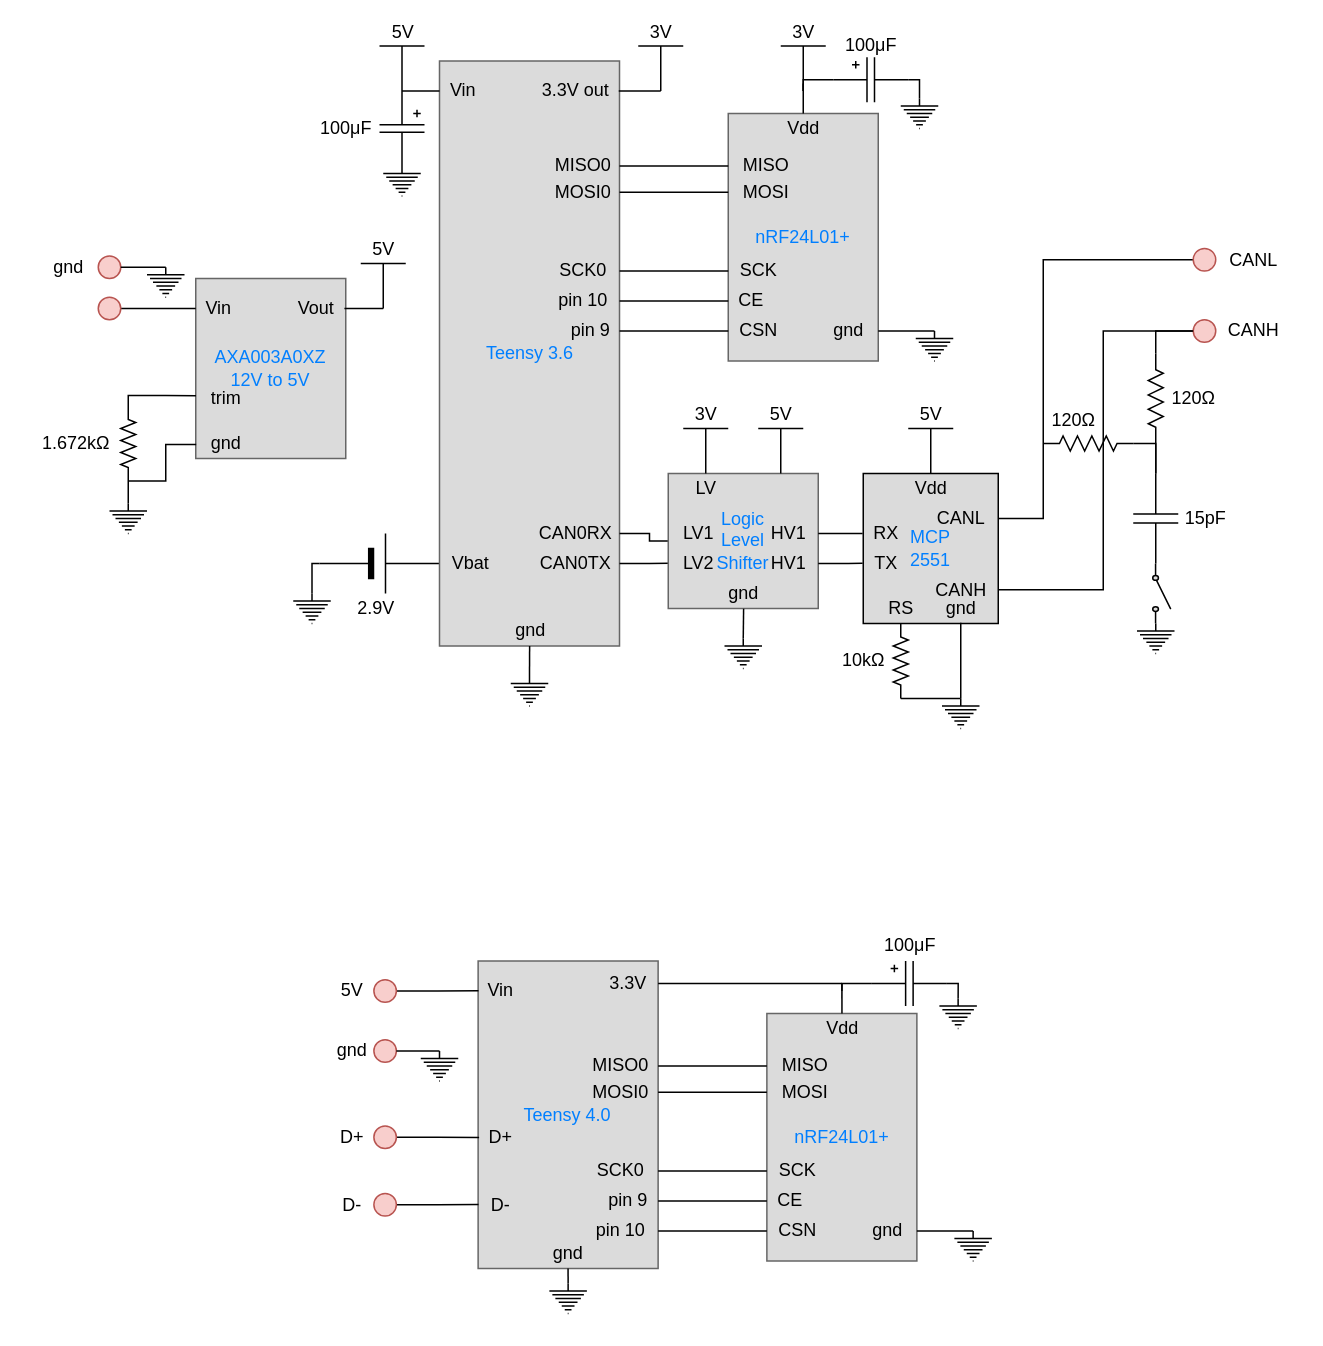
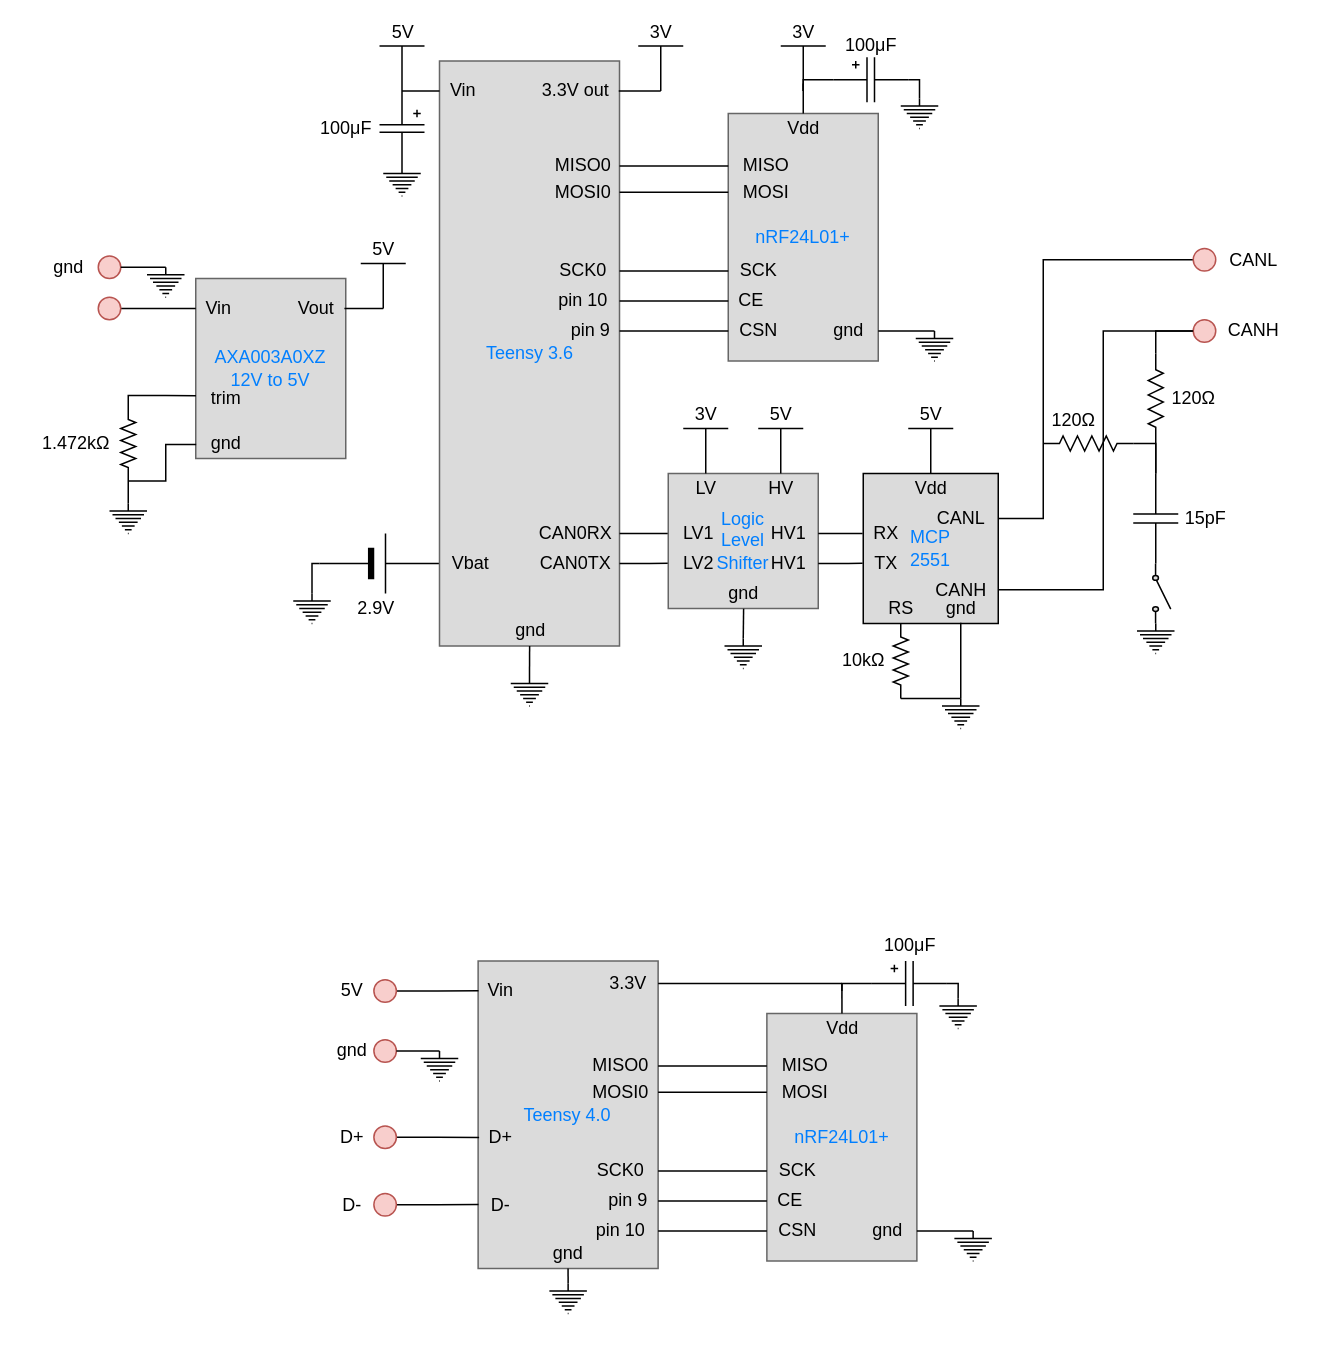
(77, 443) -> (77, 443)
none -> (781, 488)
(654, 541) -> (657, 533)
